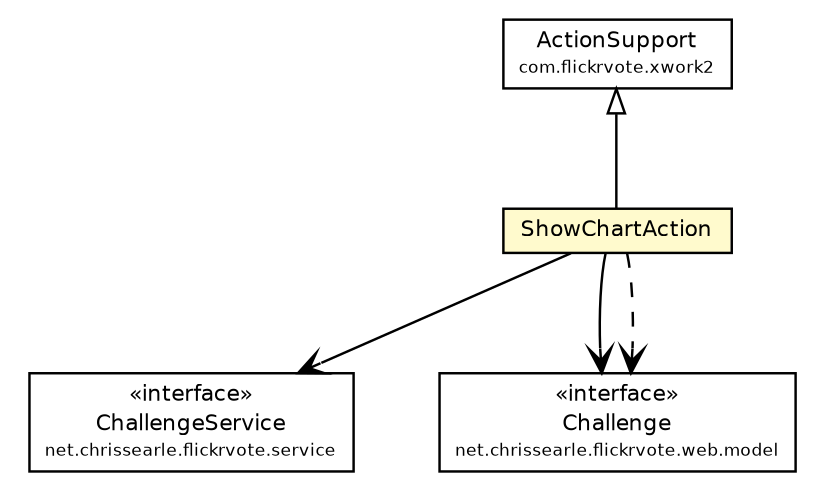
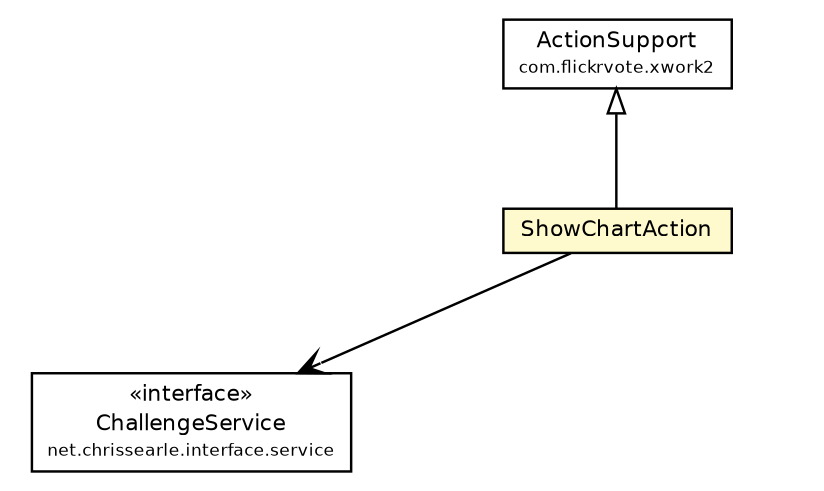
(616, 422) -> none
(192, 451) -> (192, 451)
